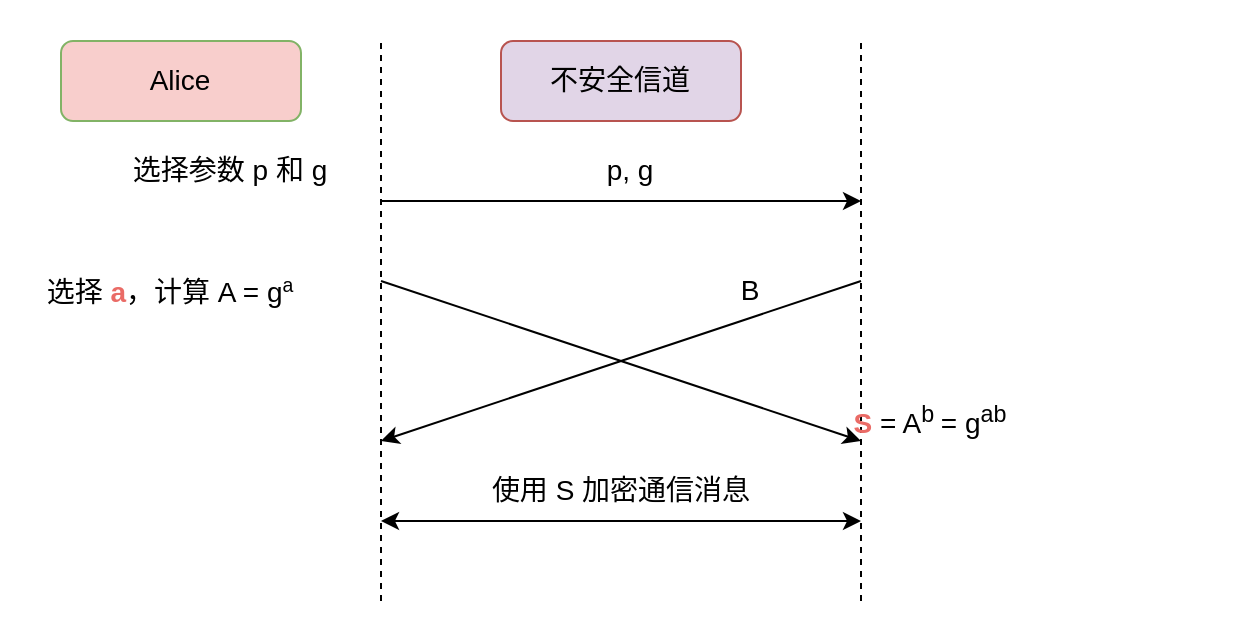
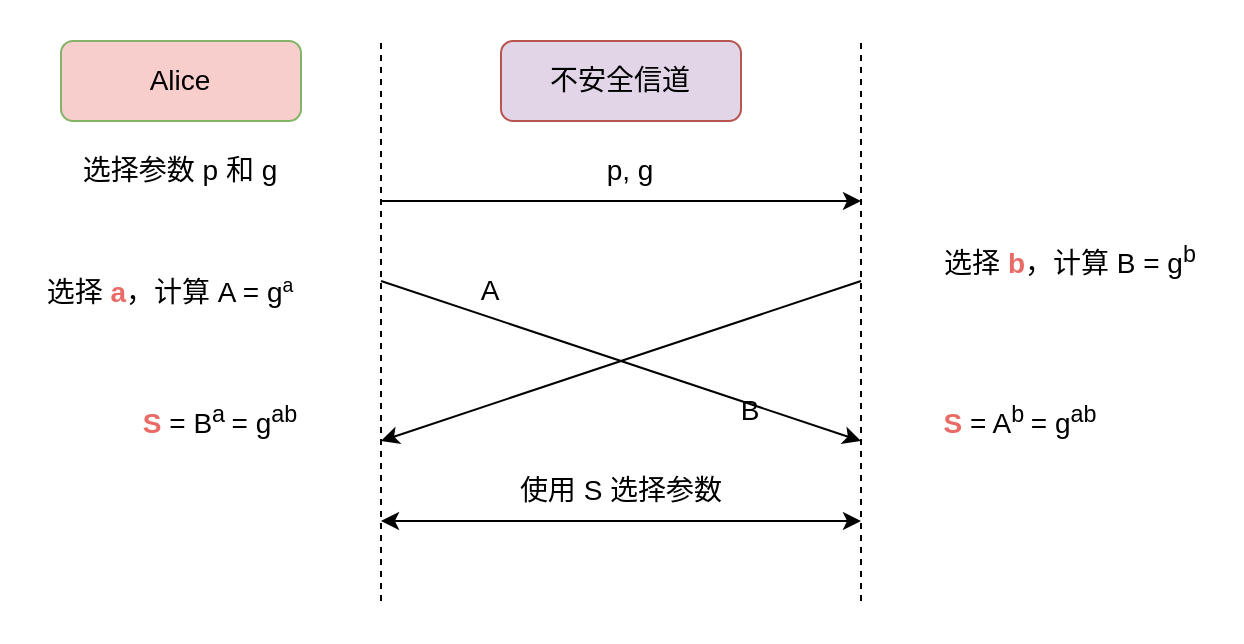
(231, 171) -> (181, 171)
none -> (1071, 261)
none -> (491, 291)
(751, 291) -> (751, 411)
none -> (221, 421)
(931, 421) -> (1021, 421)
(622, 491) -> (622, 491)
